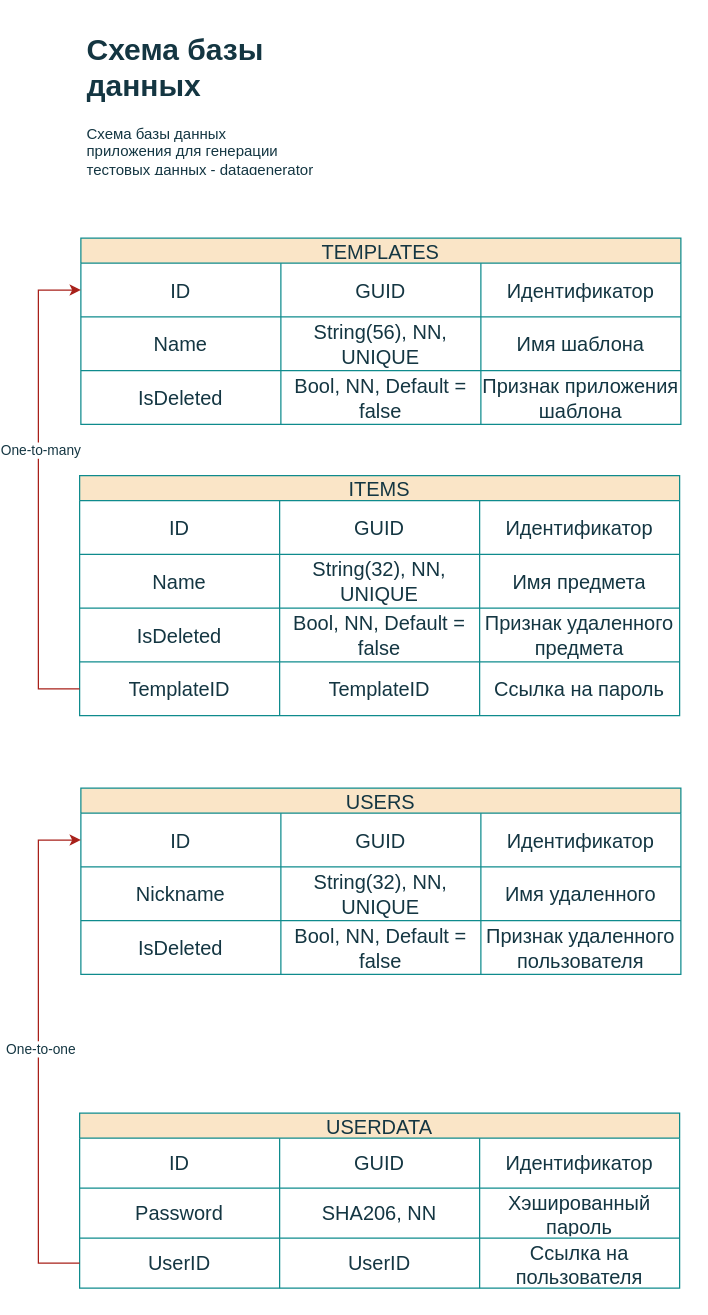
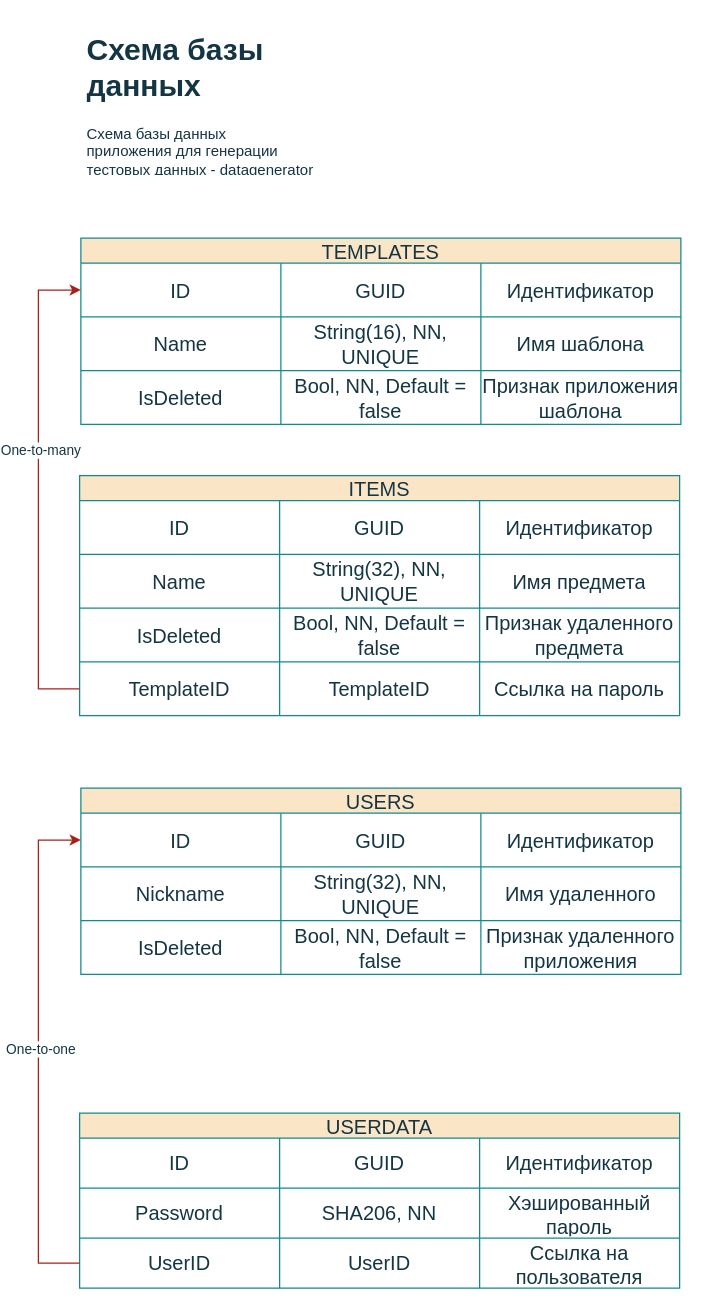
(381, 344) -> (381, 344)
(581, 948) -> (581, 948)
